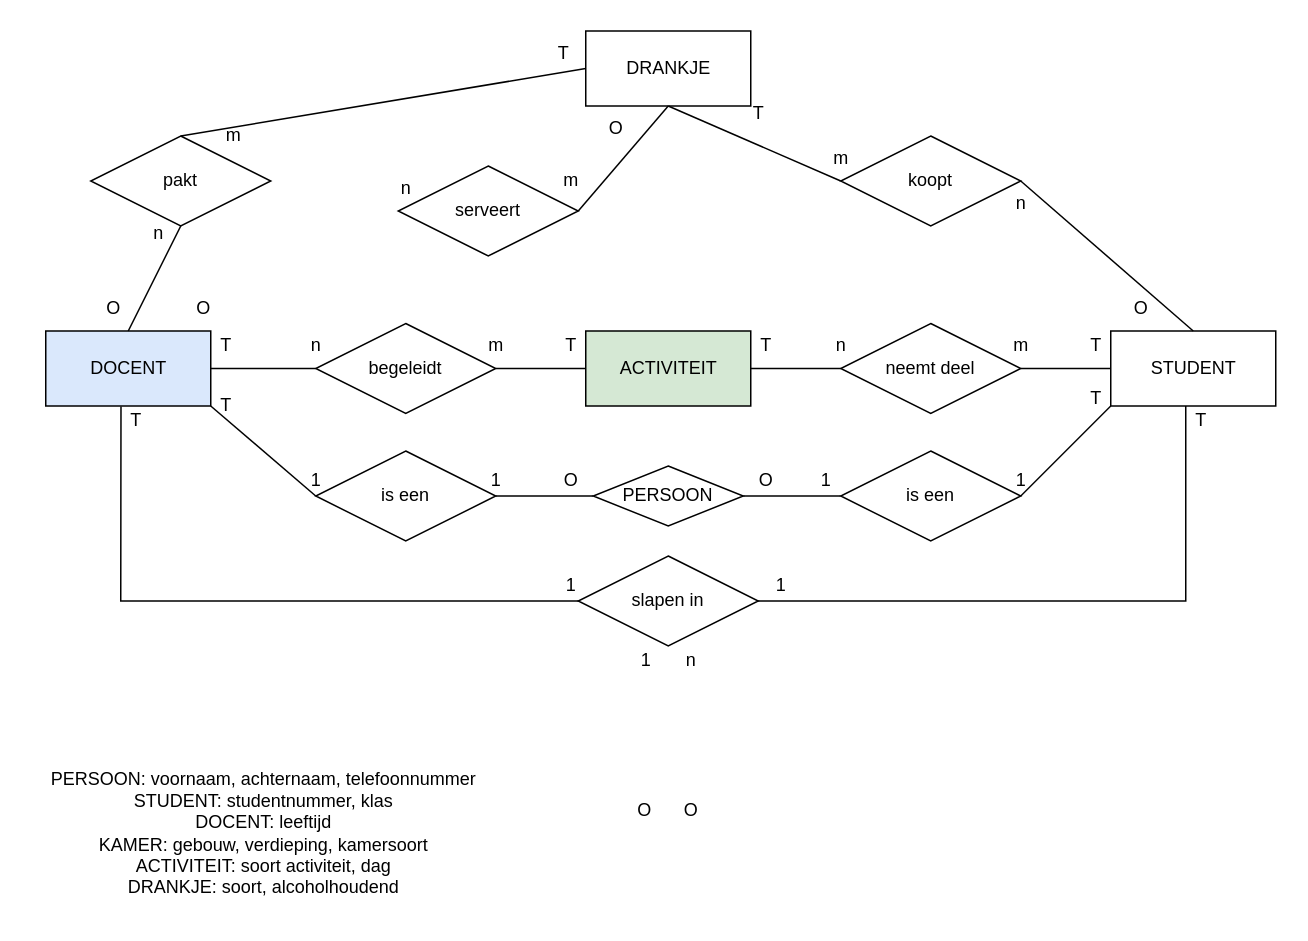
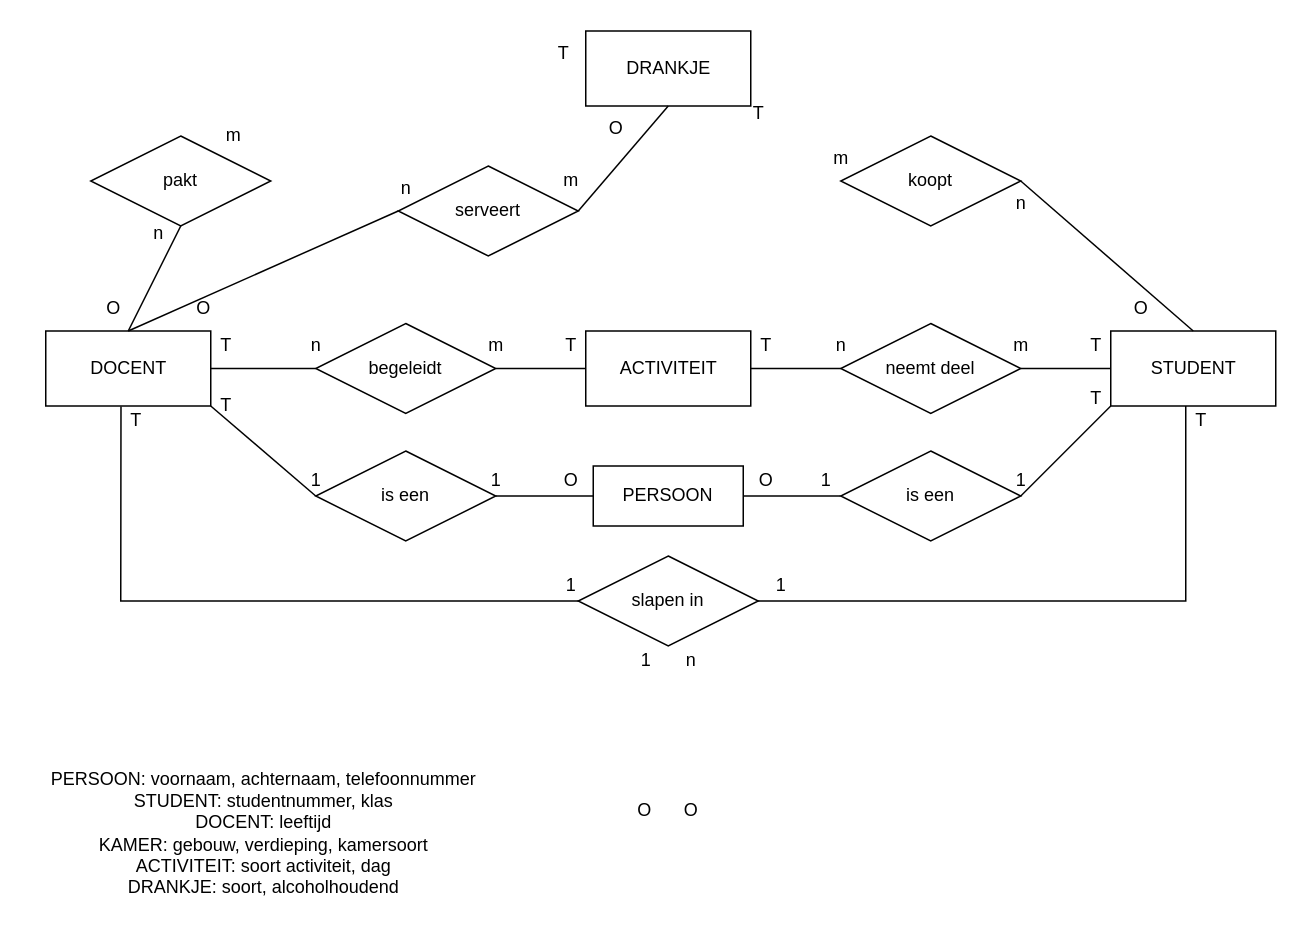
(383, 102) -> none
(755, 144) -> none
none -> (264, 271)
(128, 368) -> (128, 368)
(668, 368) -> (668, 368)
(668, 496) -> (668, 496)
